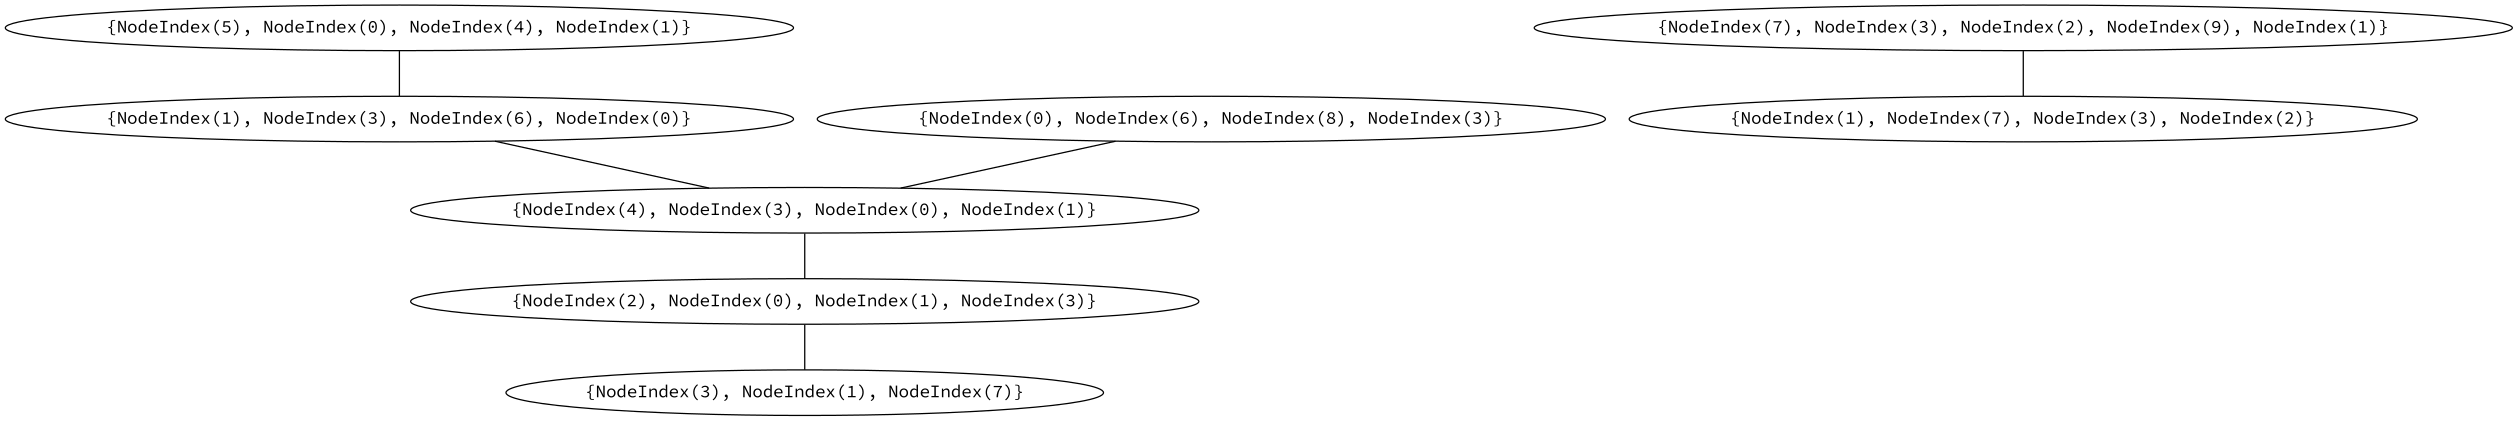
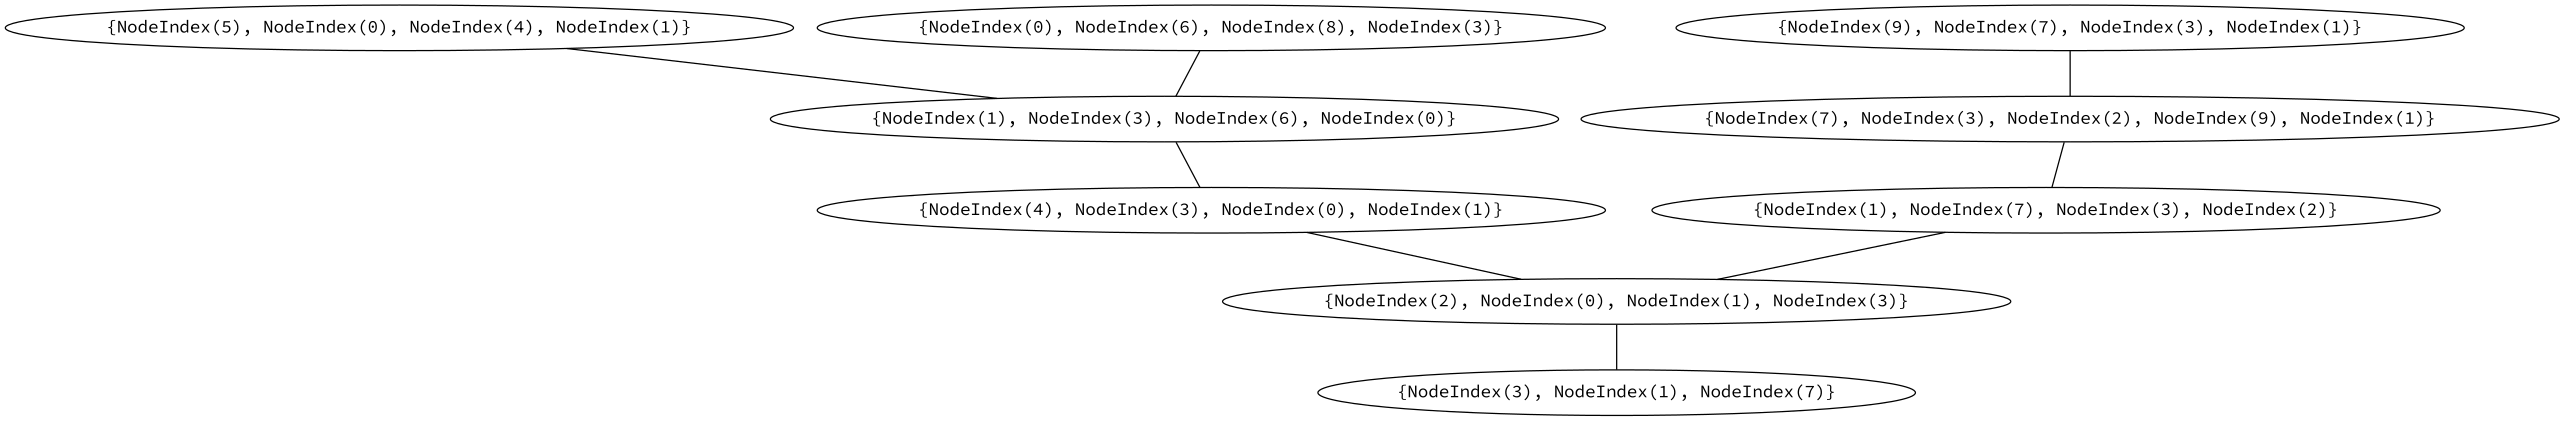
none -> (2070, 28)
(1008, 165) -> (1188, 74)
none -> (1831, 256)
